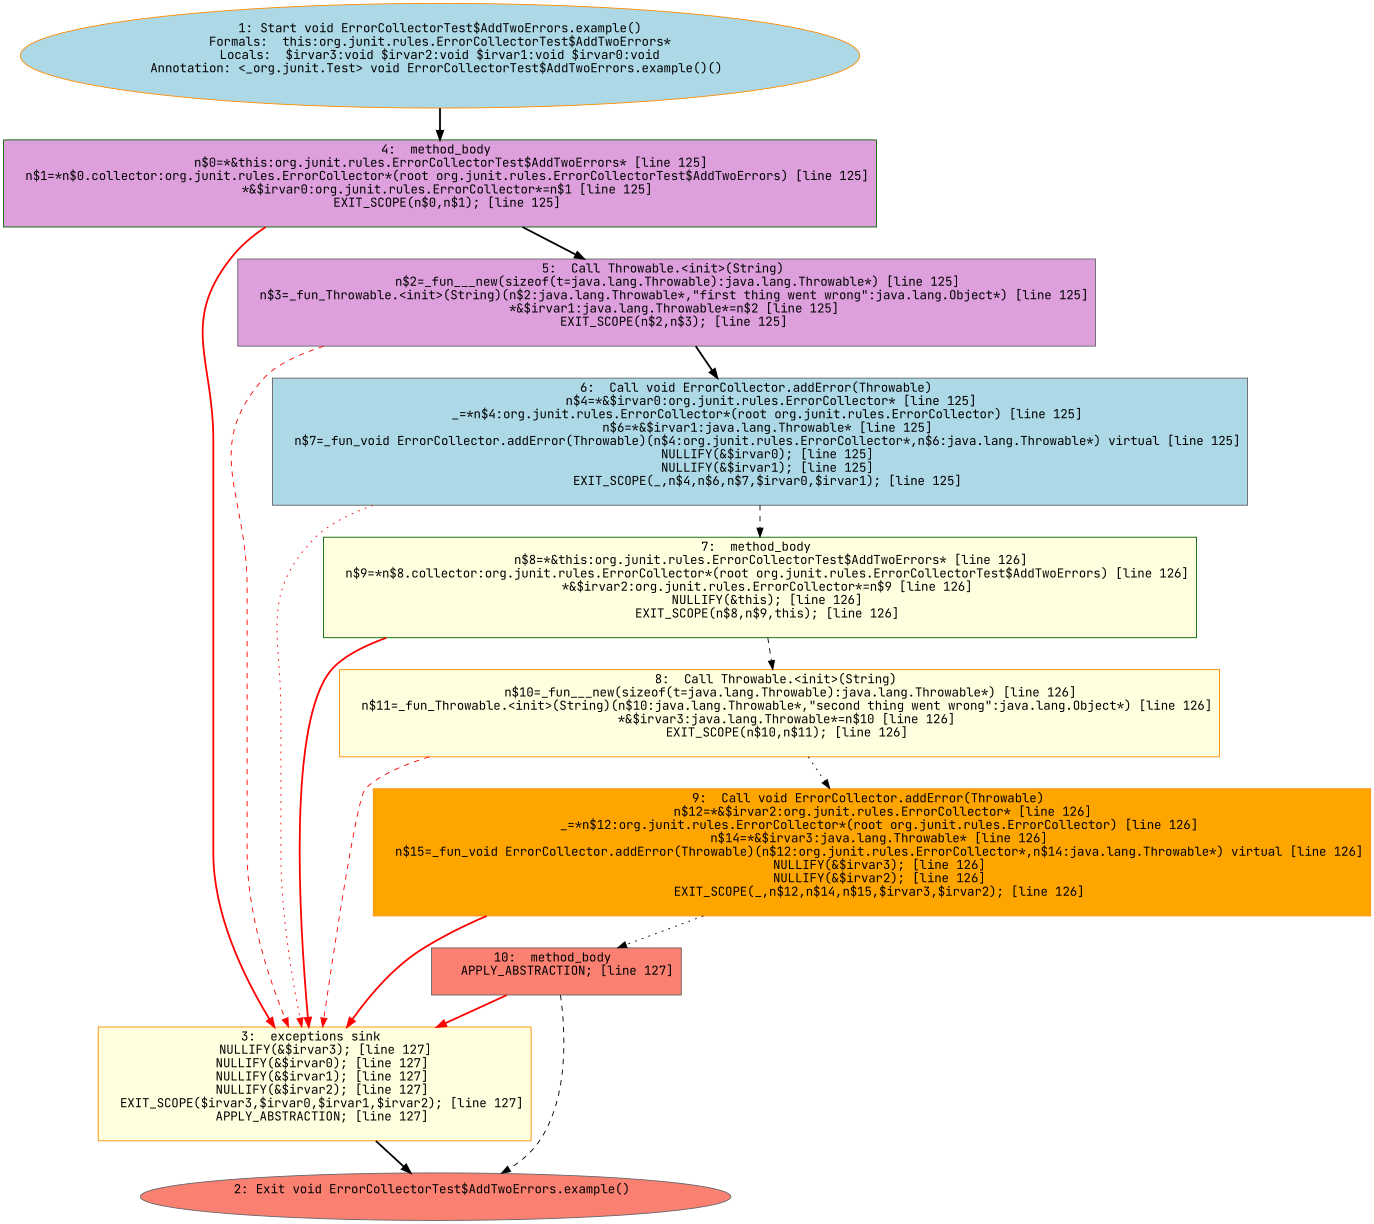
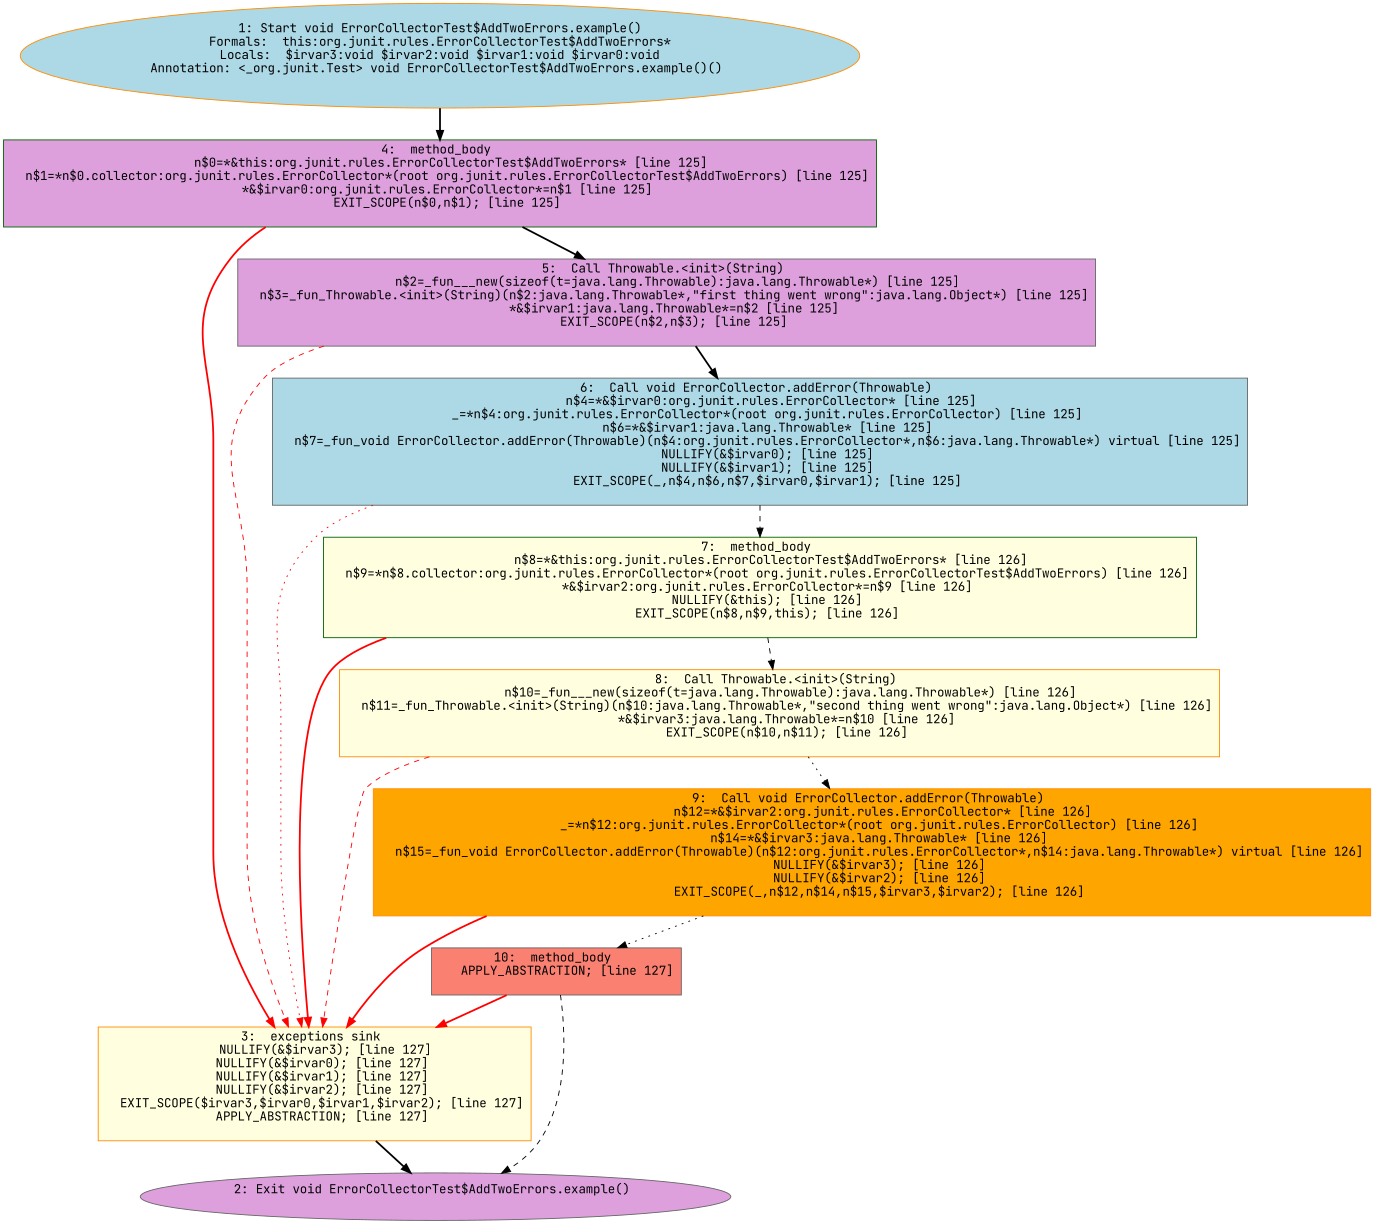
(436, 1197) -> (436, 1197)
